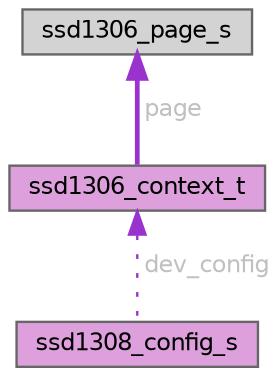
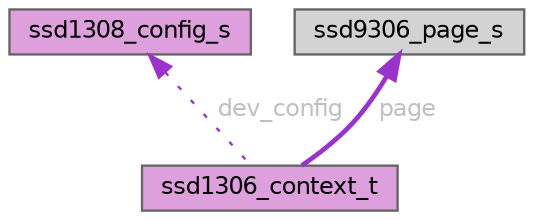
(137, 32) -> (409, 32)
(137, 278) -> (208, 118)
